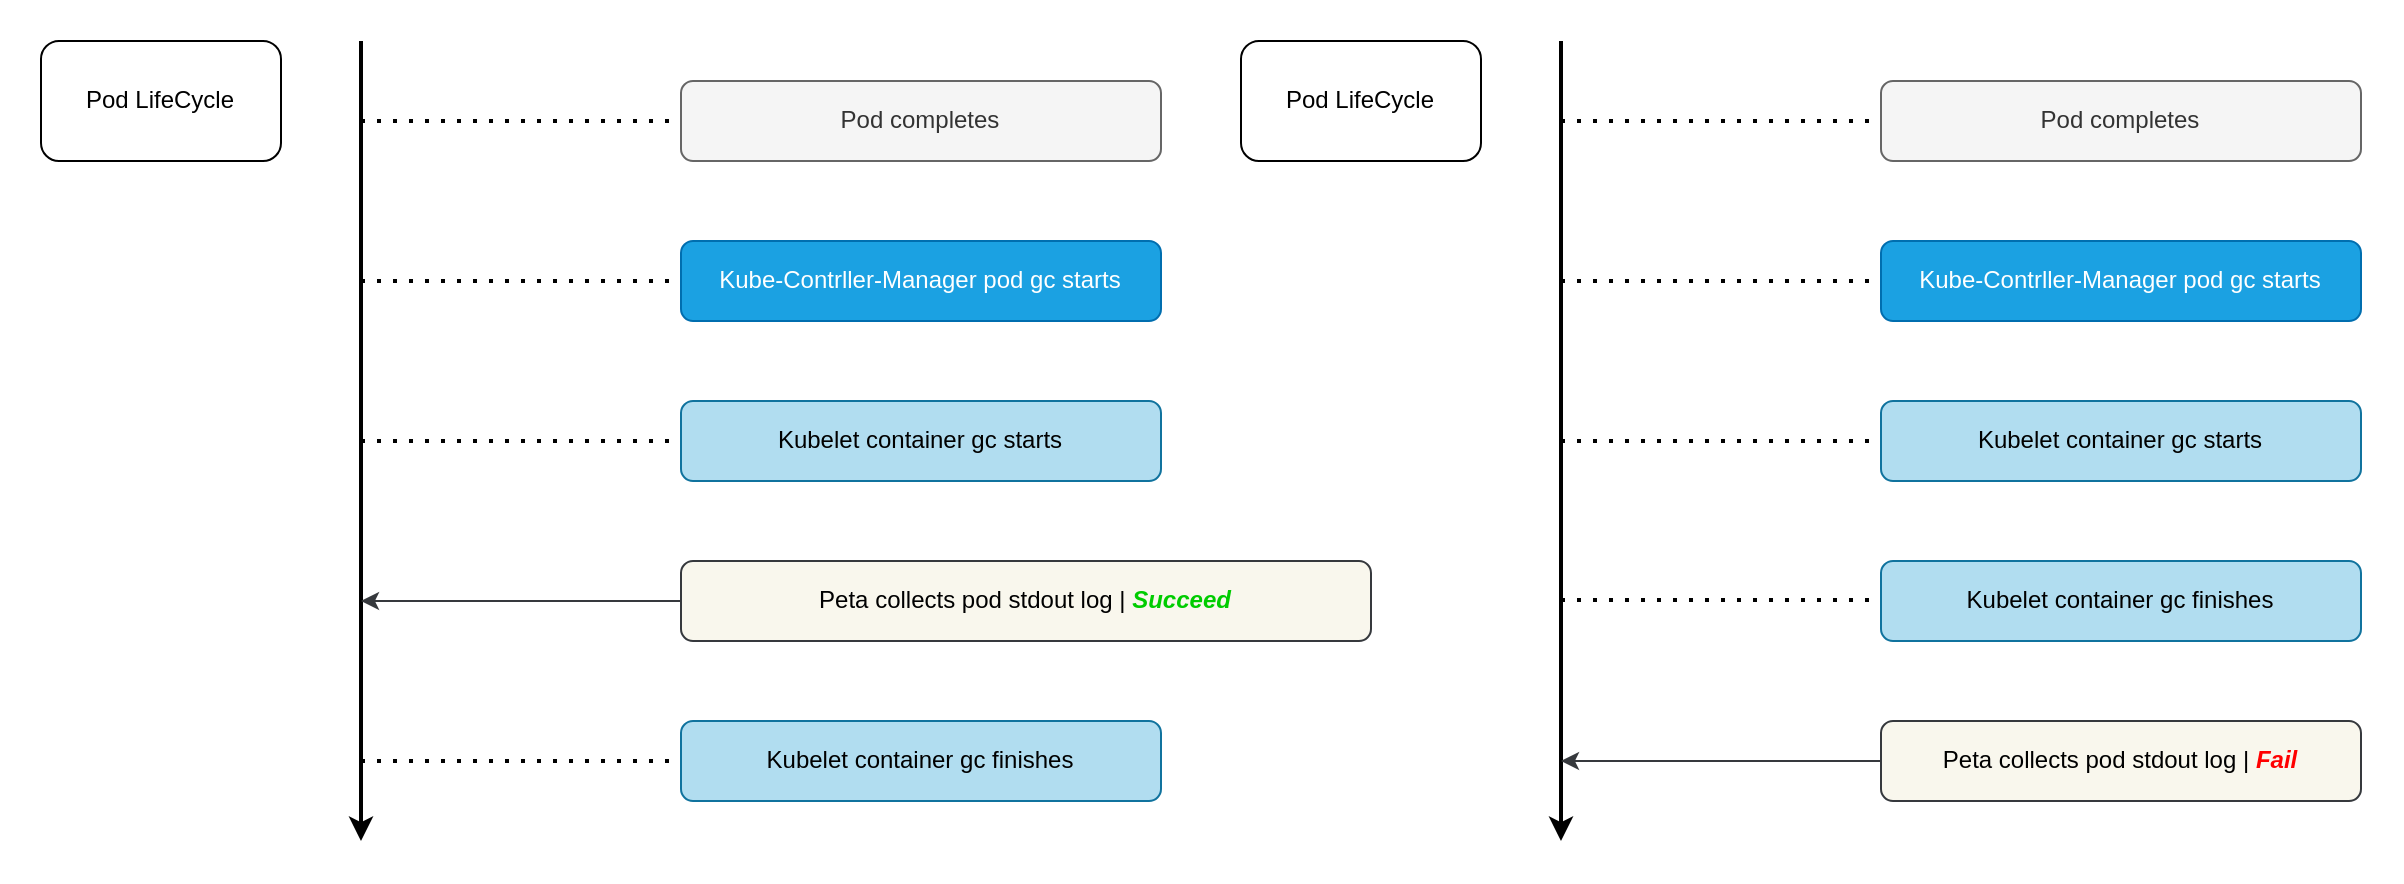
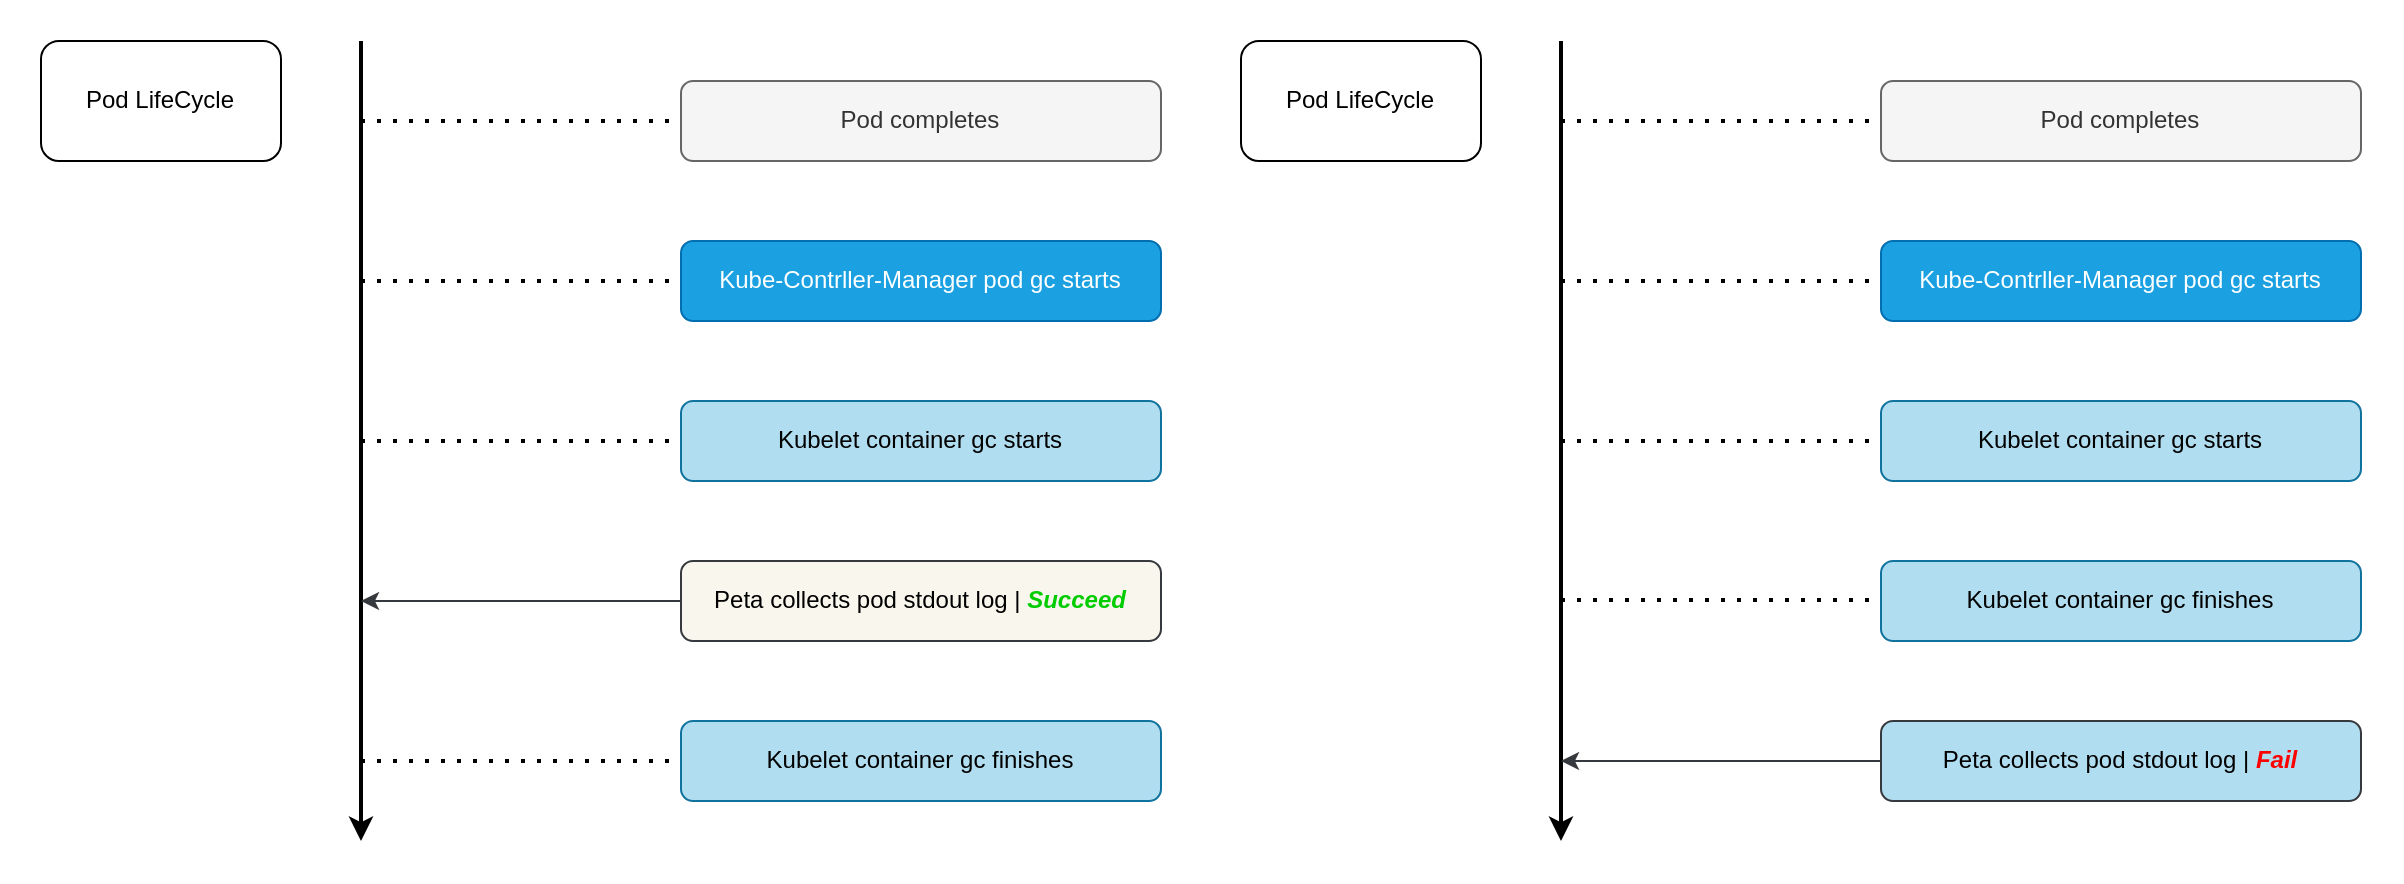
(1026, 601) -> (921, 601)
(2121, 761) -> (2121, 761)
